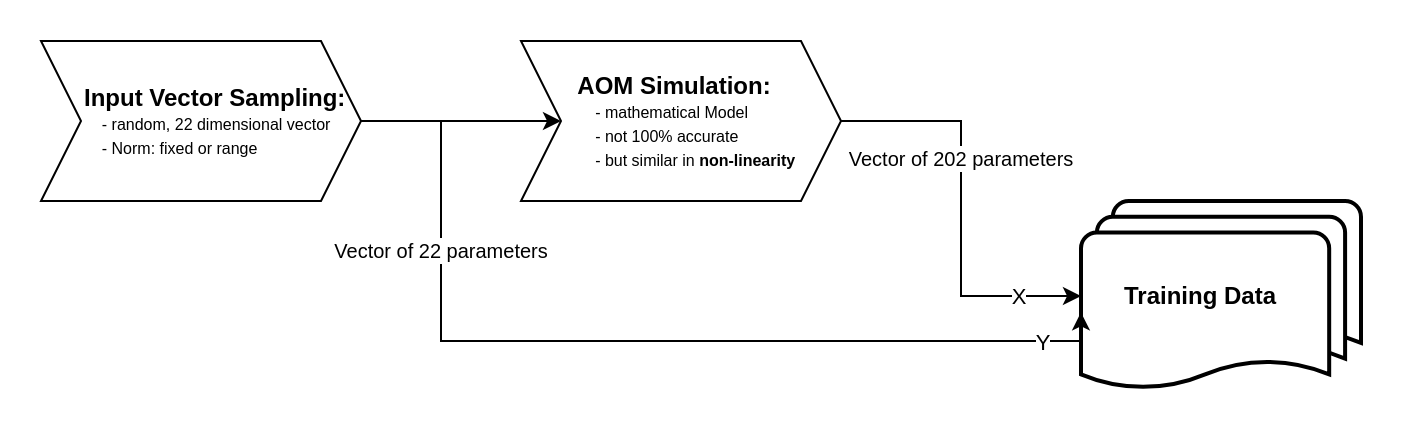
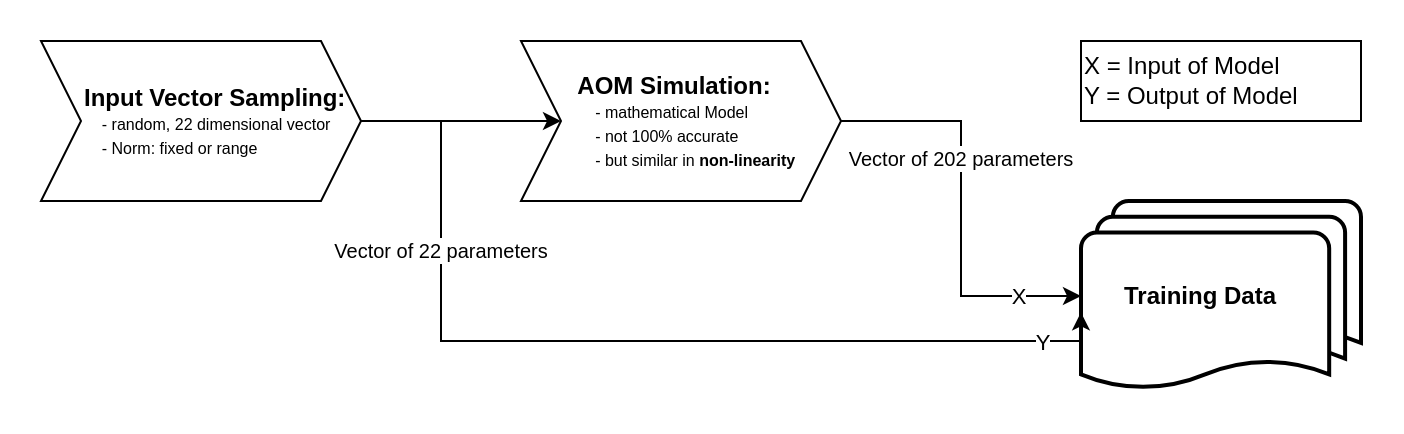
none -> (1221, 81)
